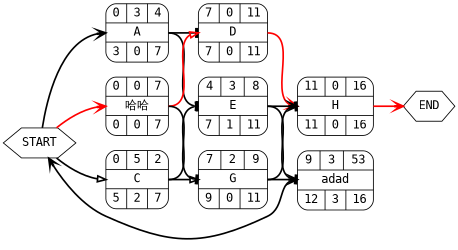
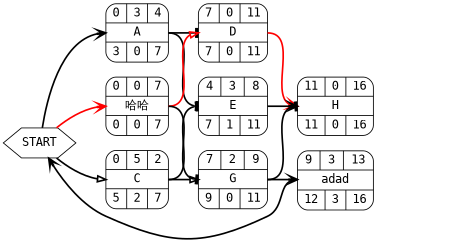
(429, 106) -> none
(283, 141) -> none
(358, 160) -> (358, 160)
